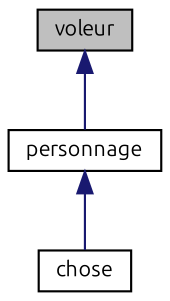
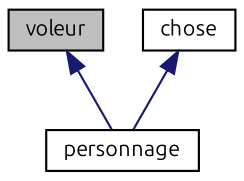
(85, 222) -> (150, 100)
